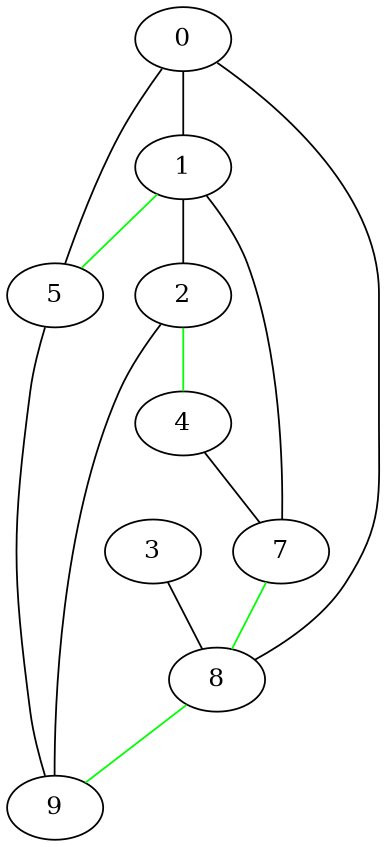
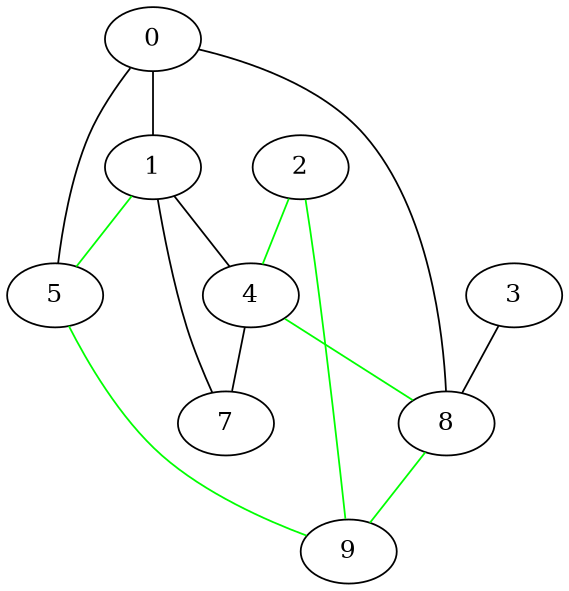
(183, 231) -> (202, 231)
(75, 541) -> (327, 359)
(16, 552) -> (164, 457)
(249, 616) -> (349, 360)
